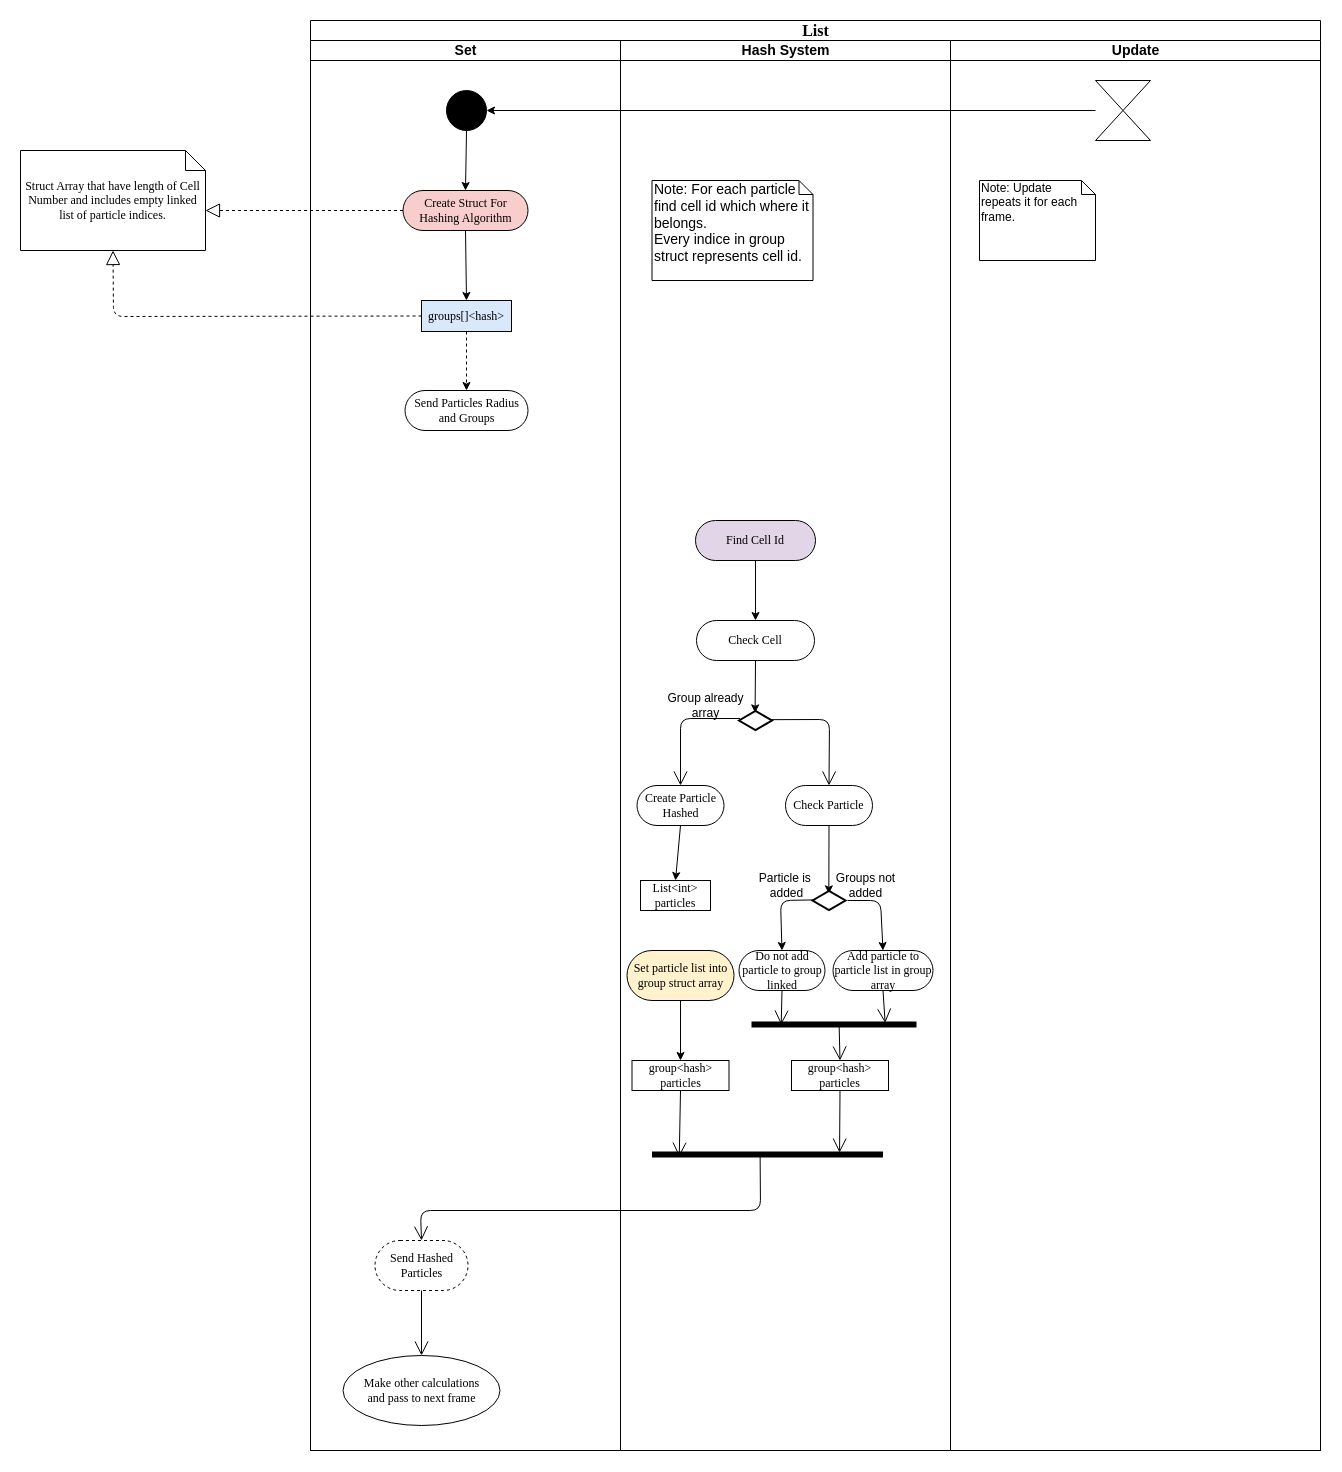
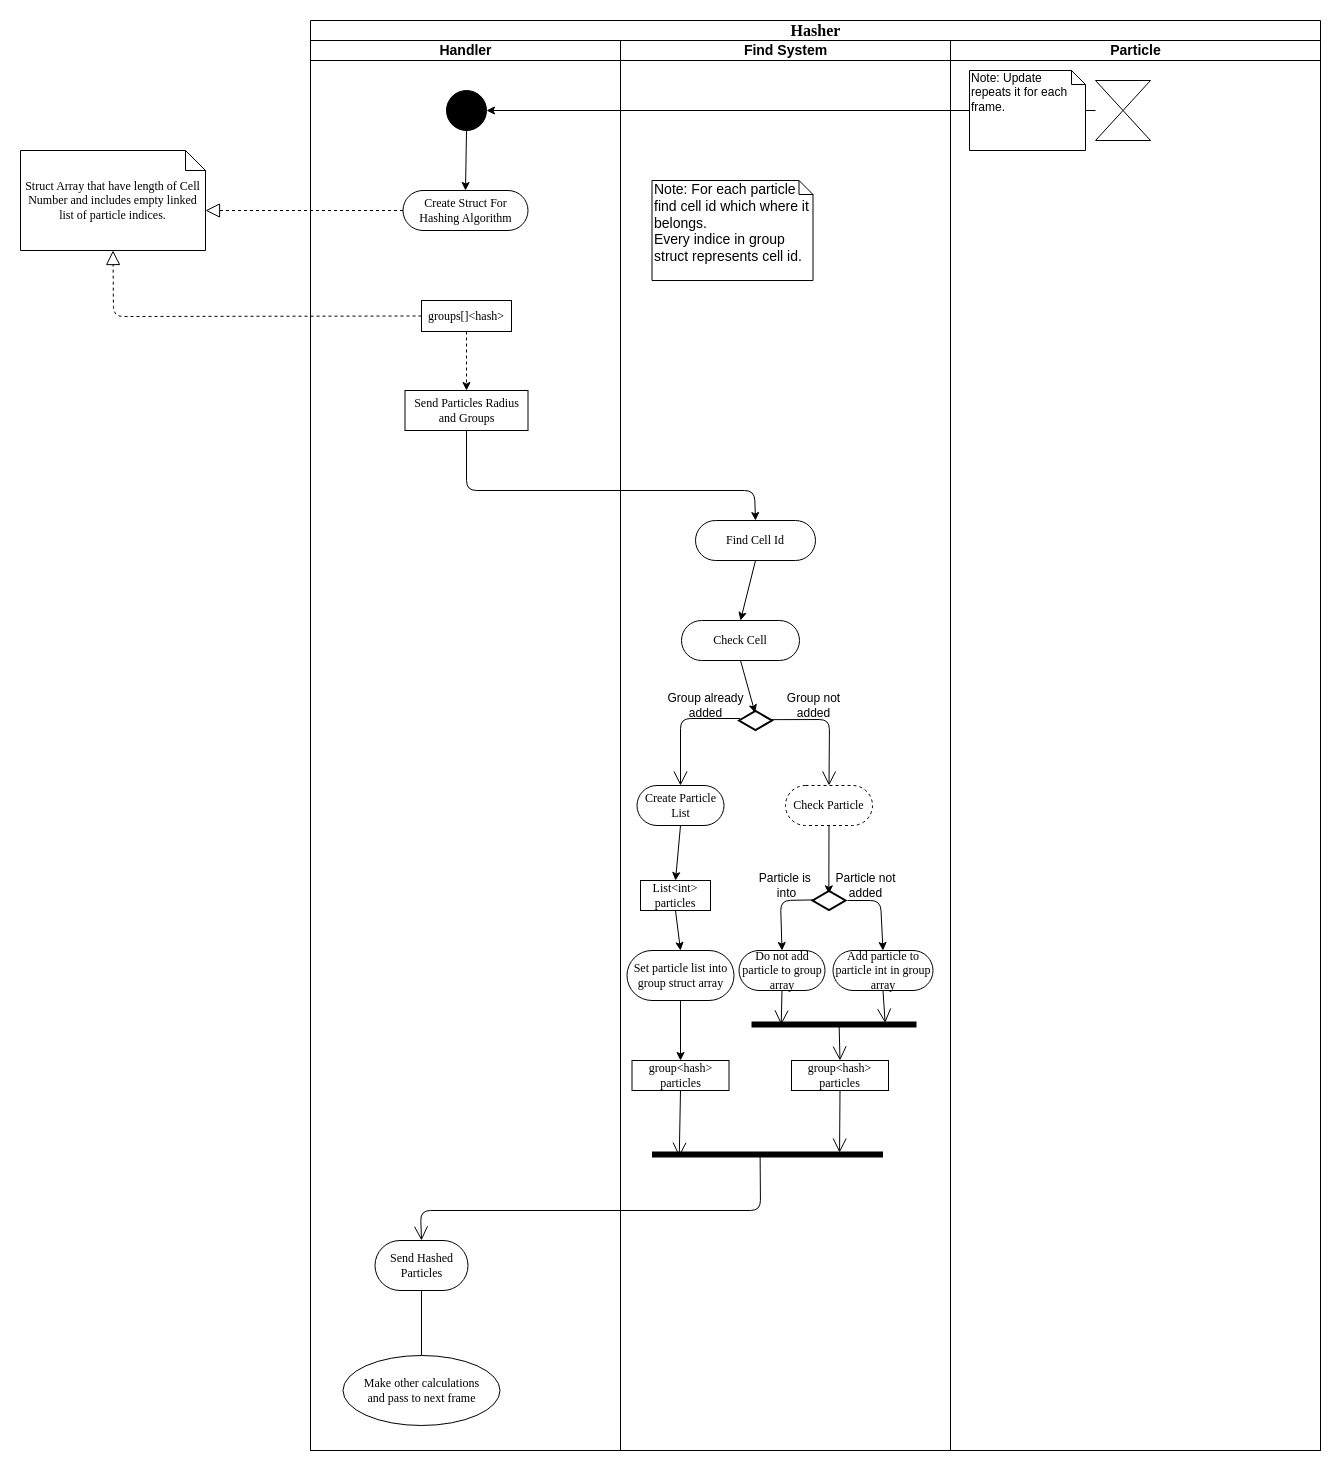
(816, 31) -> (816, 31)
(466, 51) -> (466, 51)
(786, 51) -> (786, 51)
(1136, 51) -> (1136, 51)
(466, 211) -> (466, 211)
(1038, 221) -> (1028, 111)
(466, 262) -> none
(467, 316) -> (467, 316)
(467, 411) -> (467, 411)
none -> (592, 491)
(756, 541) -> (756, 541)
(756, 641) -> (741, 641)
(706, 706) -> (706, 706)
none -> (814, 706)
(681, 806) -> (681, 806)
(829, 806) -> (829, 806)
(787, 886) -> (787, 886)
(866, 886) -> (866, 886)
none -> (678, 927)
(783, 971) -> (783, 971)
(884, 971) -> (884, 971)
(681, 976) -> (681, 976)
(422, 1266) -> (422, 1266)
(422, 1349) -> (422, 1350)
